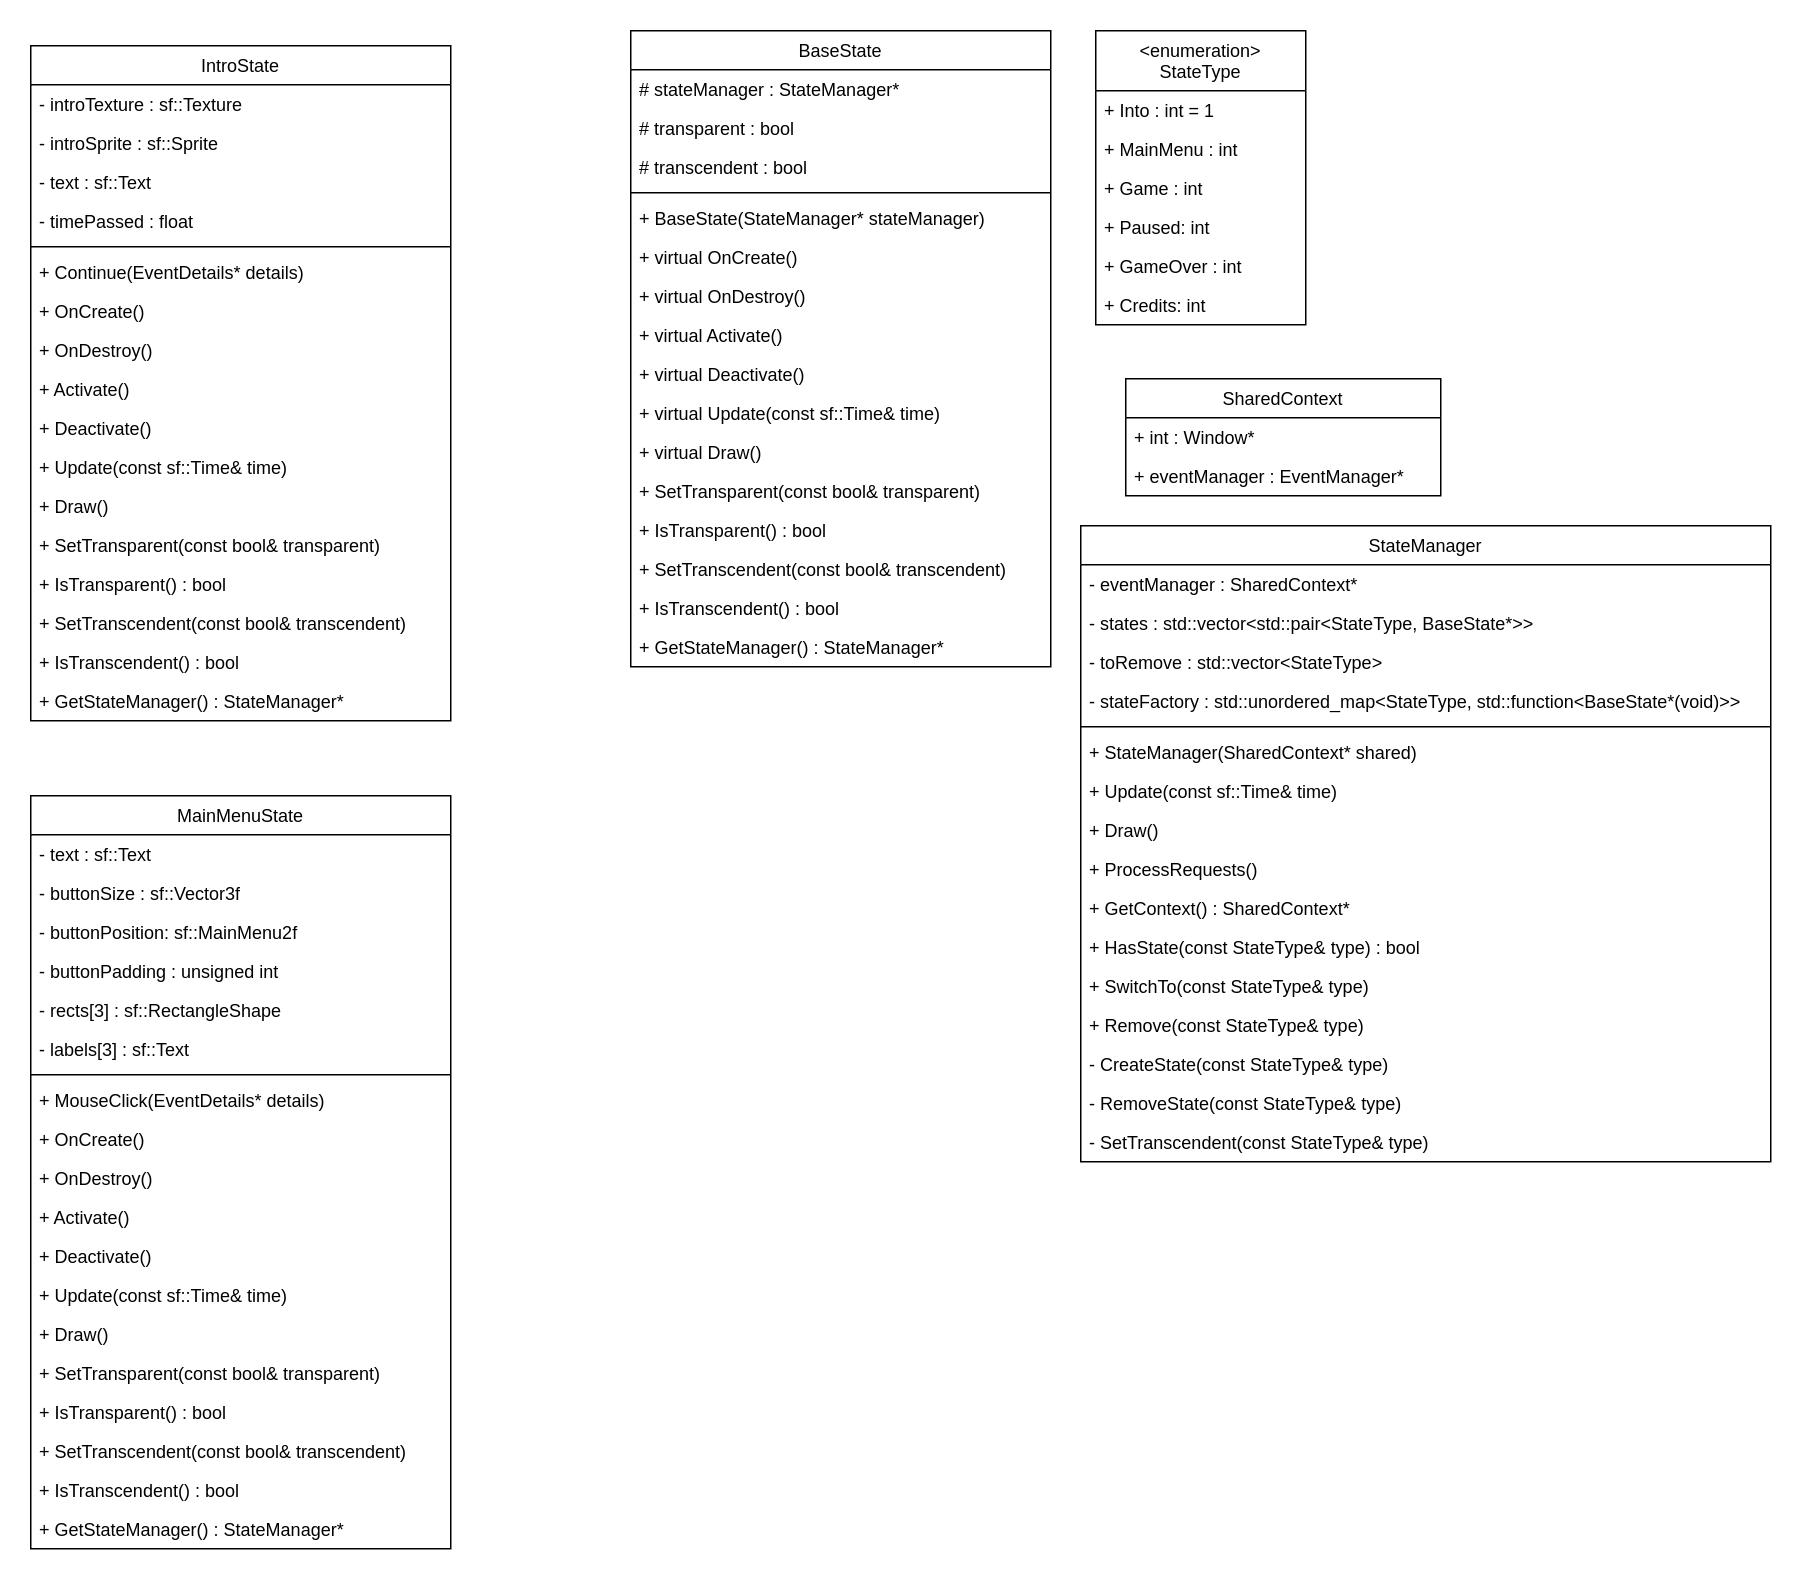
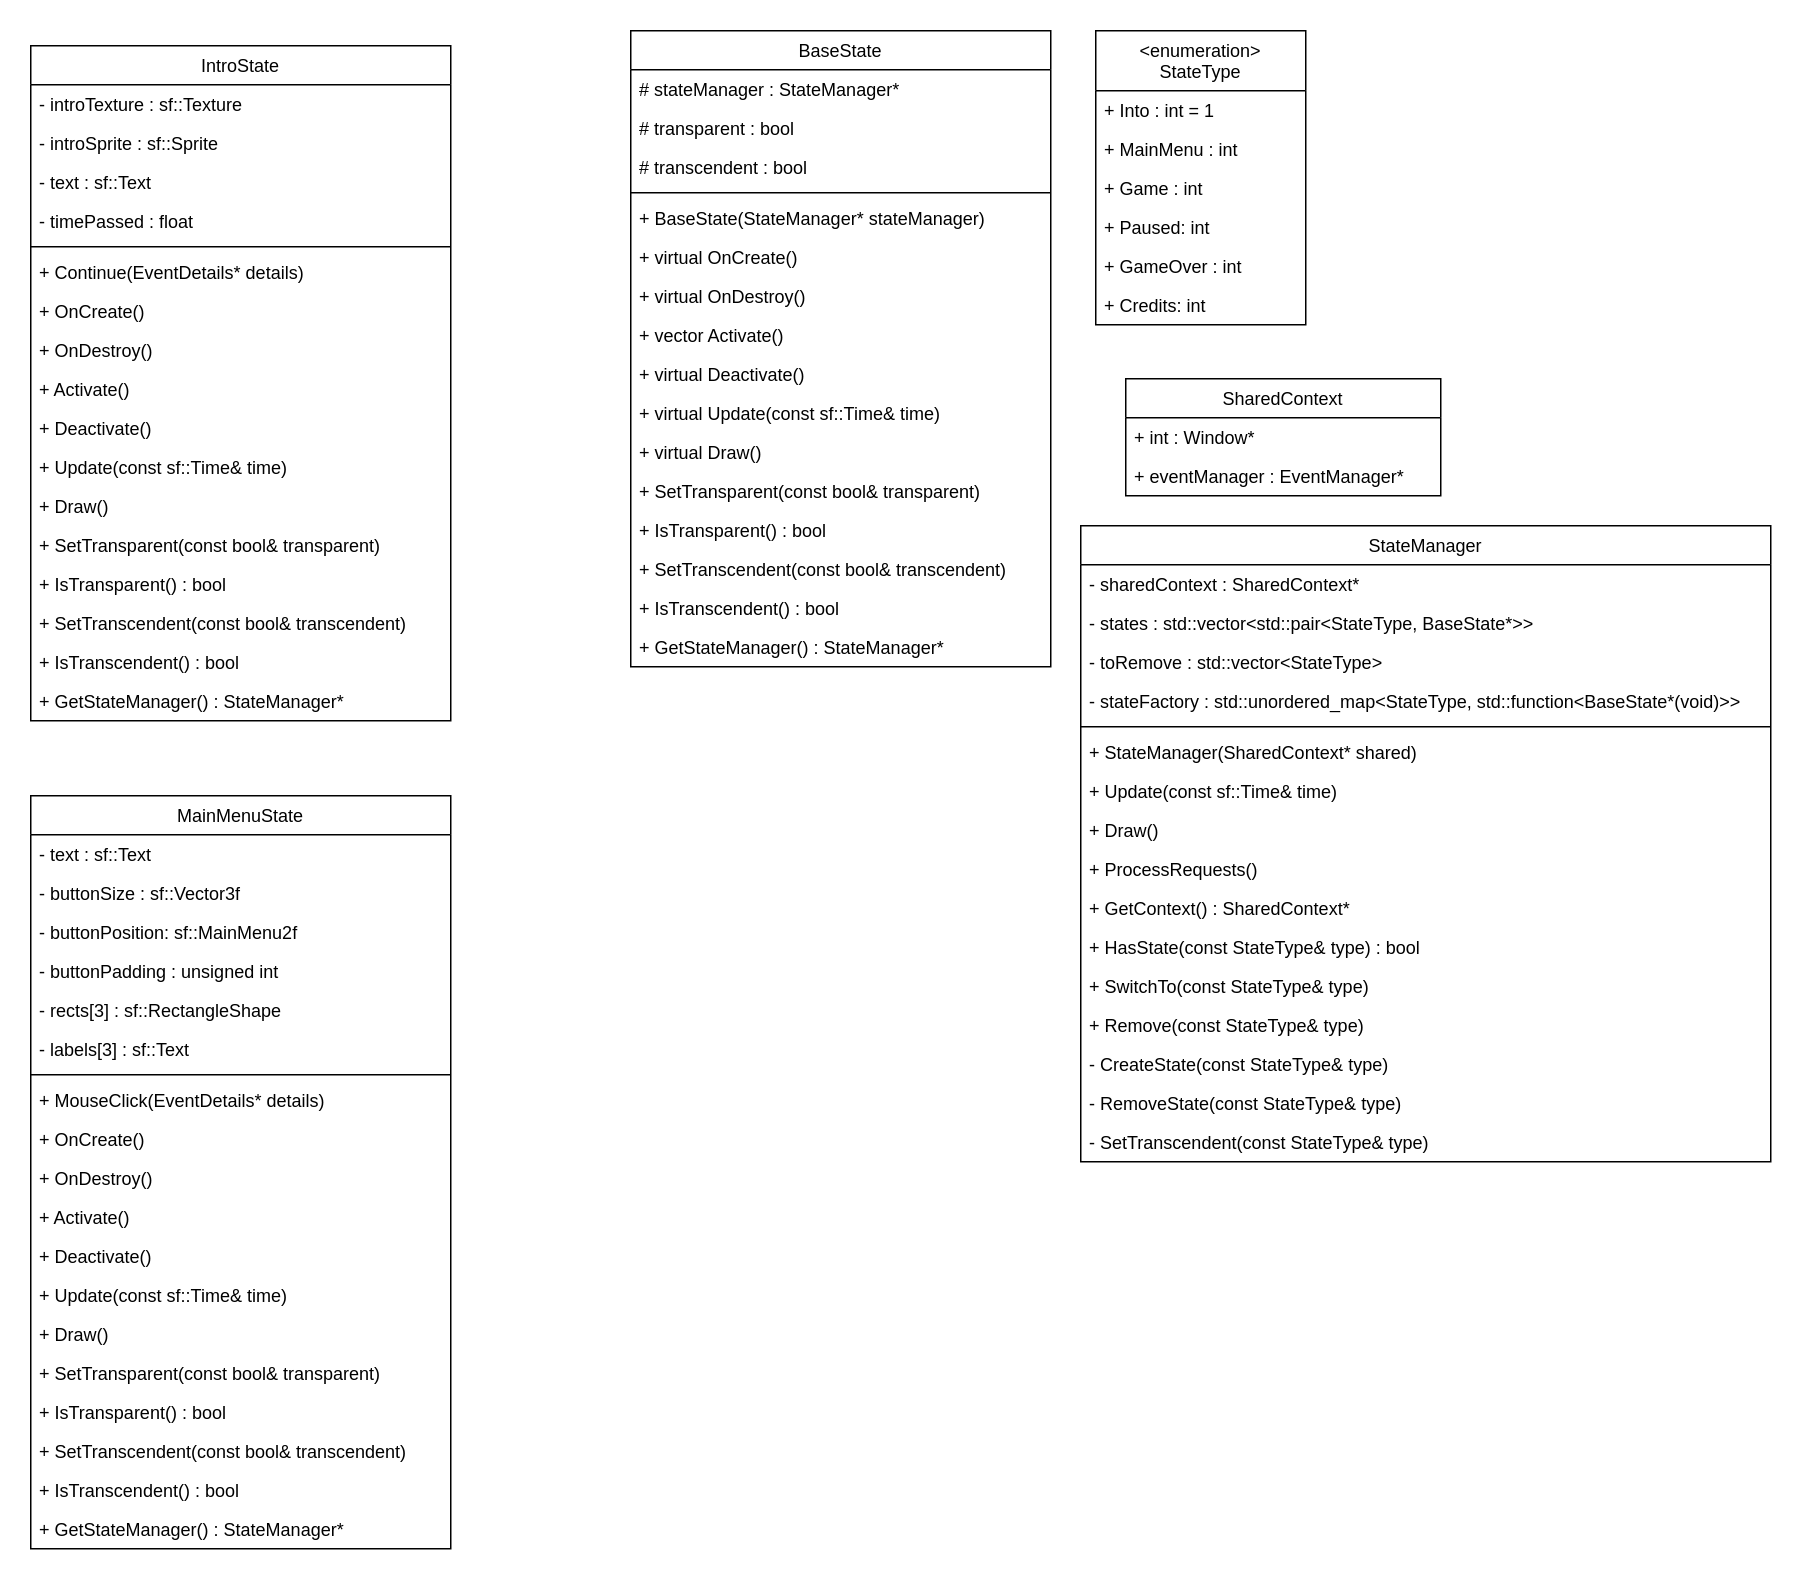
(728, 336) -> (728, 336)
(1236, 585) -> (1241, 585)
